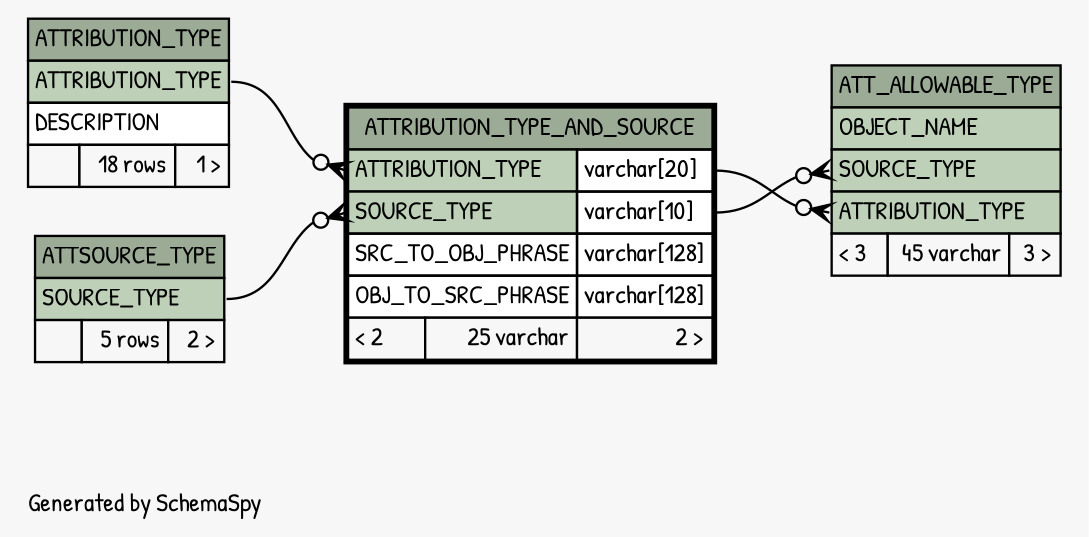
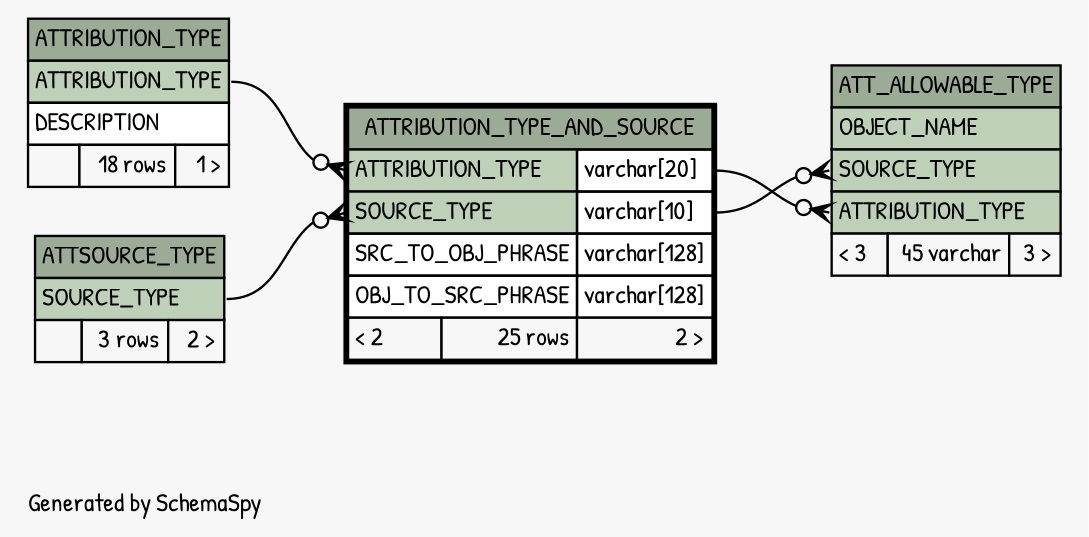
(519, 338) -> (534, 338)
(131, 340) -> (130, 340)
